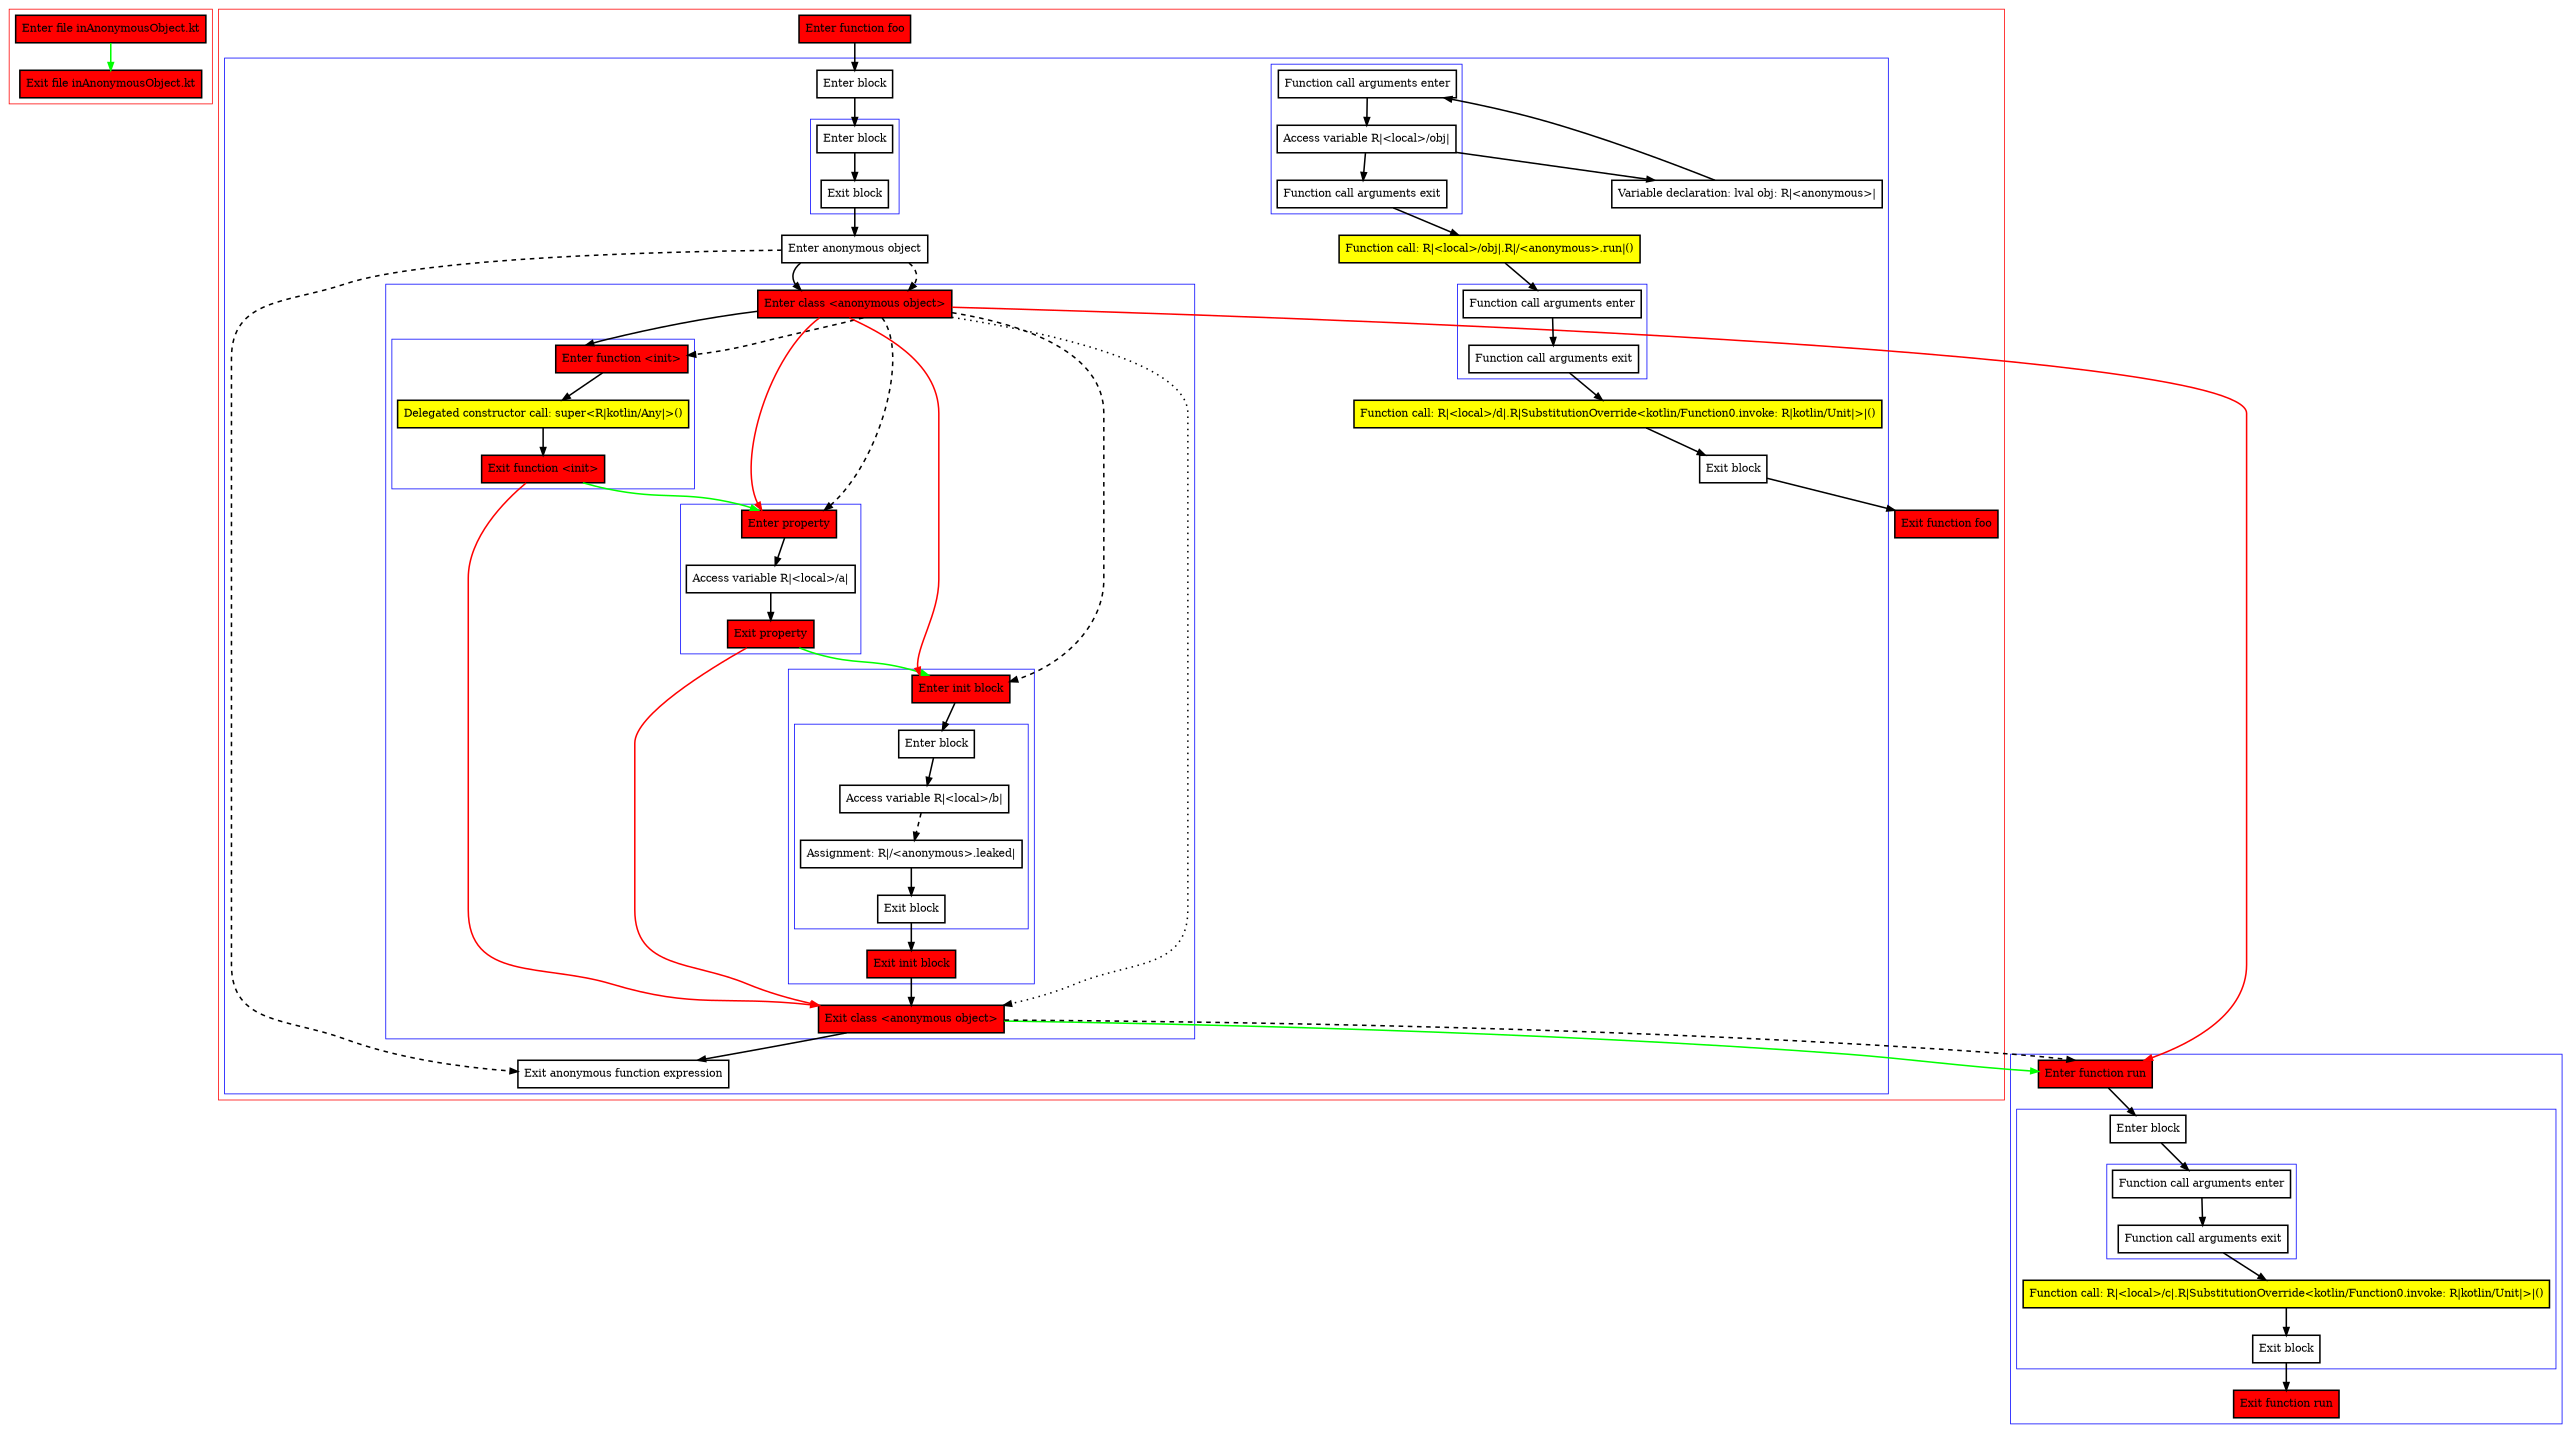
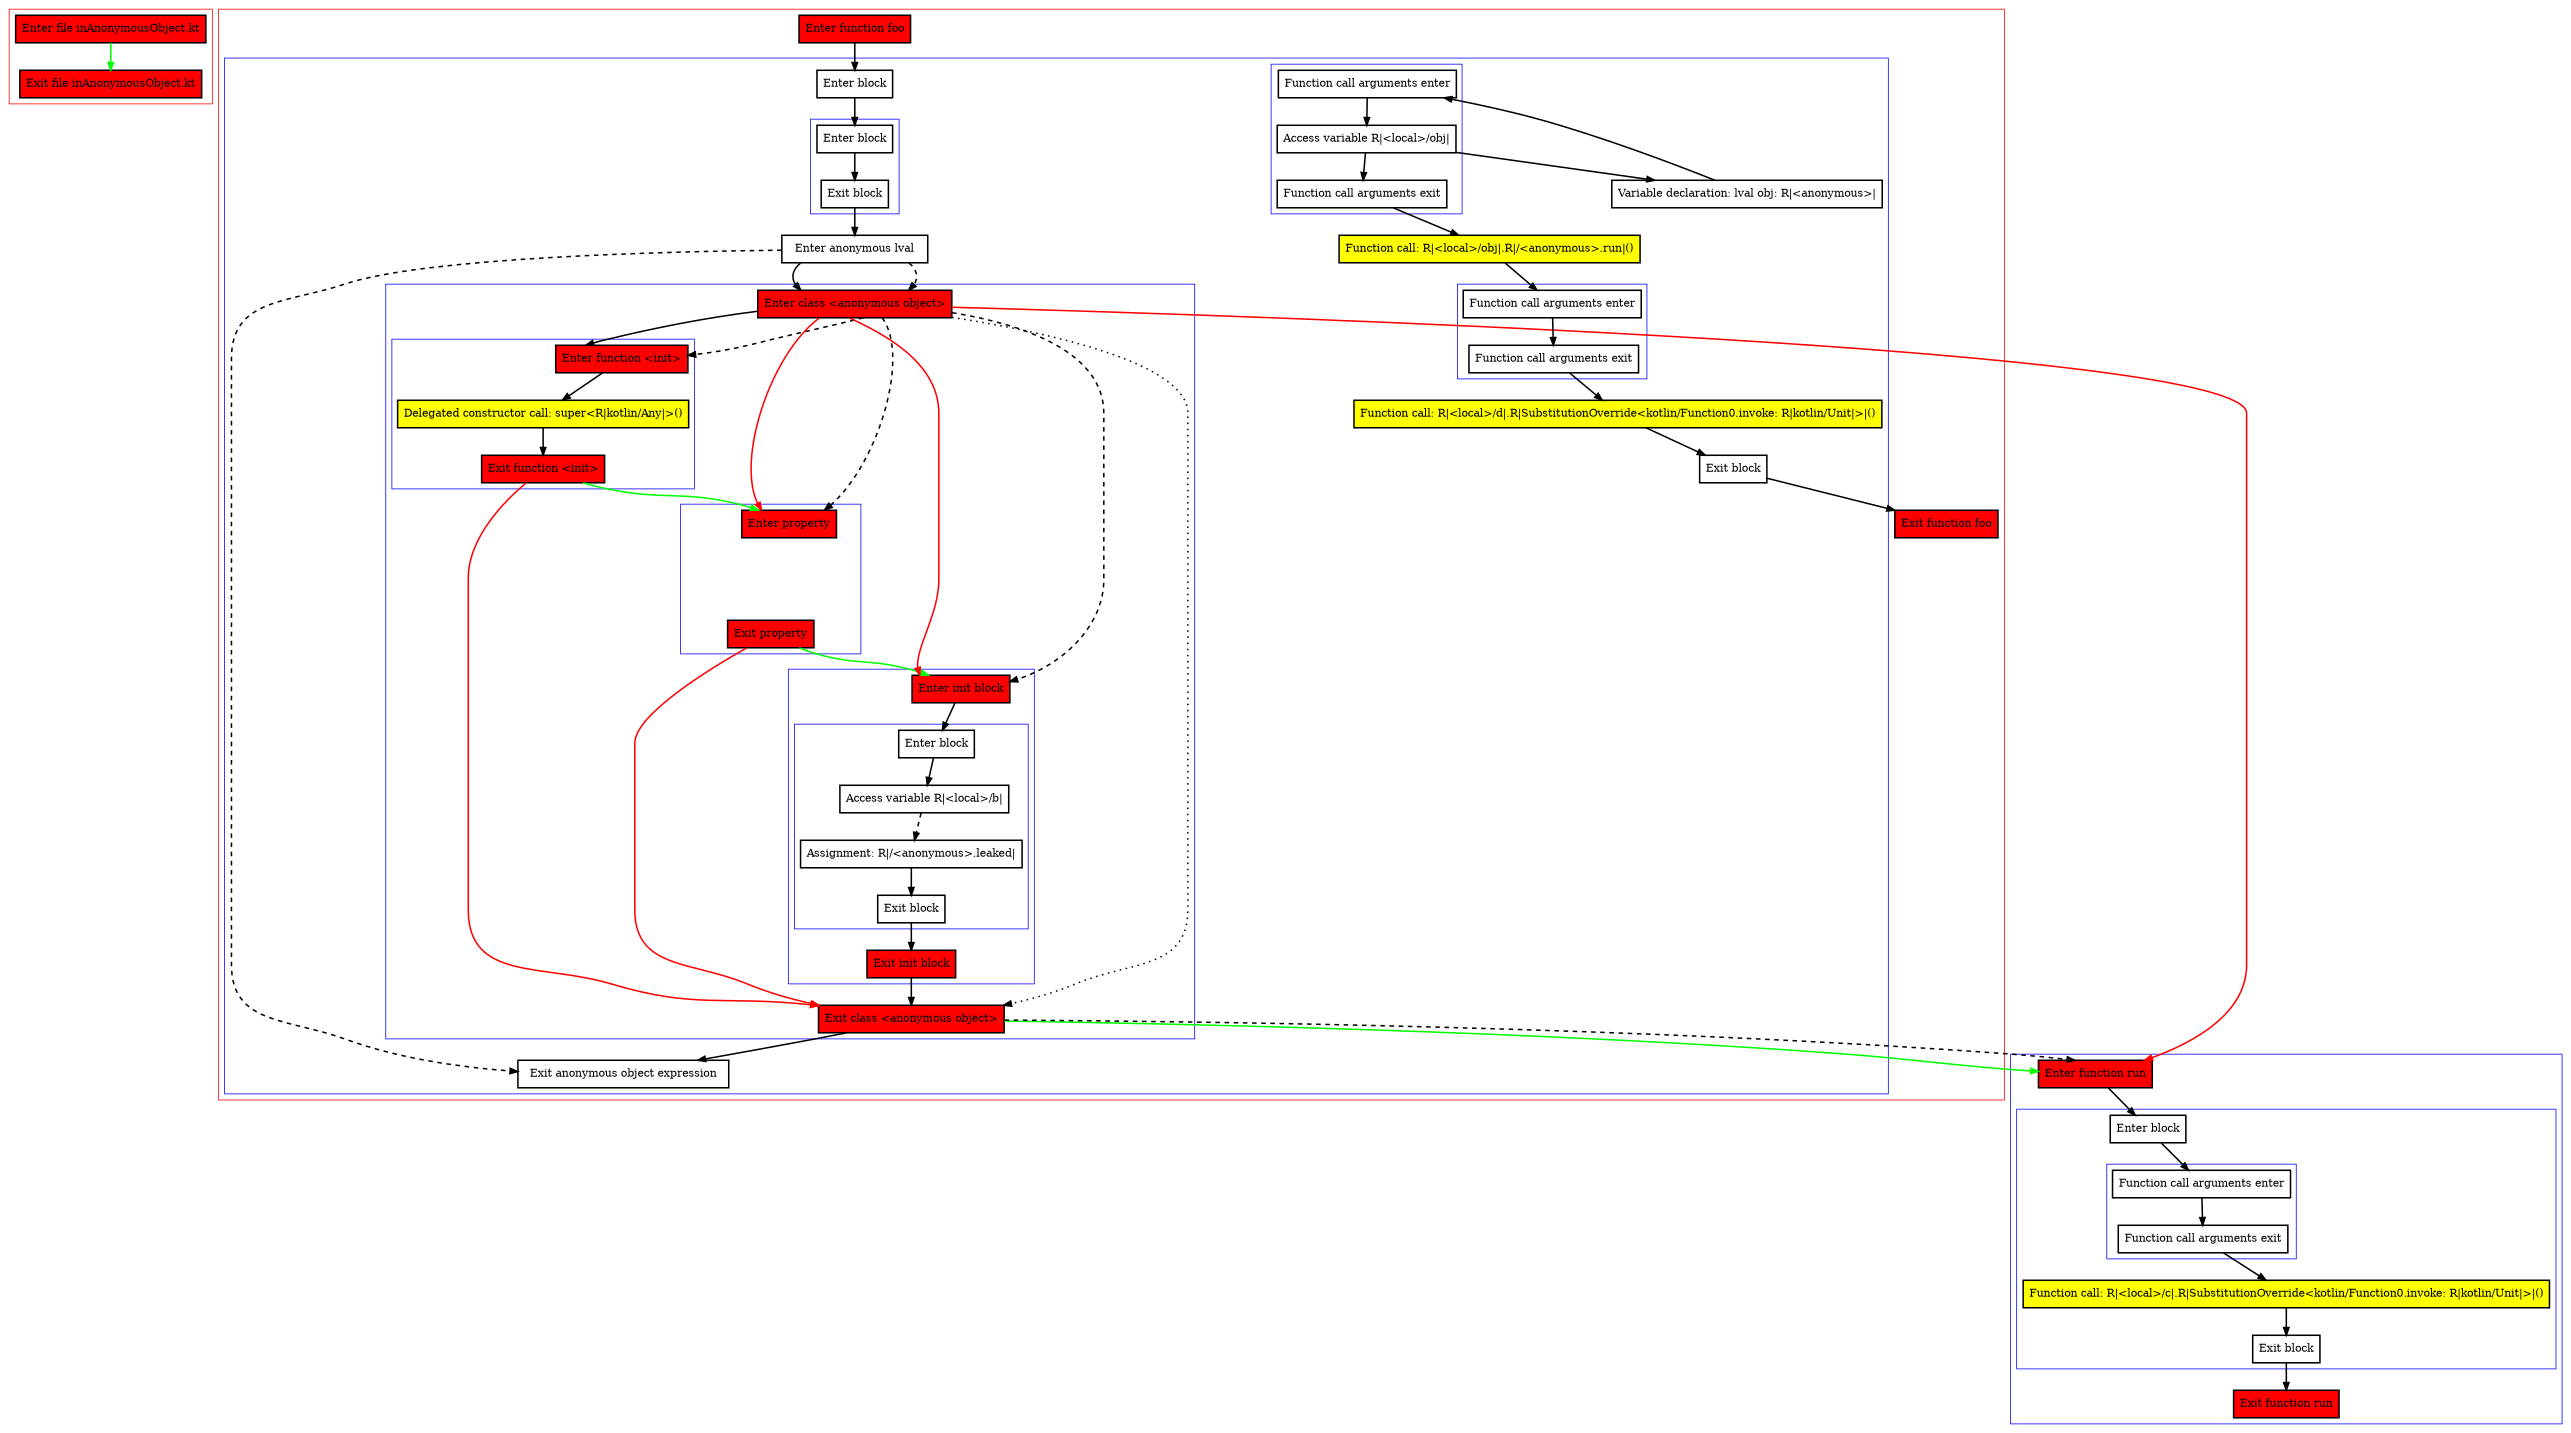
(855, 249) -> (855, 249)
(771, 579) -> none
(623, 1074) -> (623, 1074)
